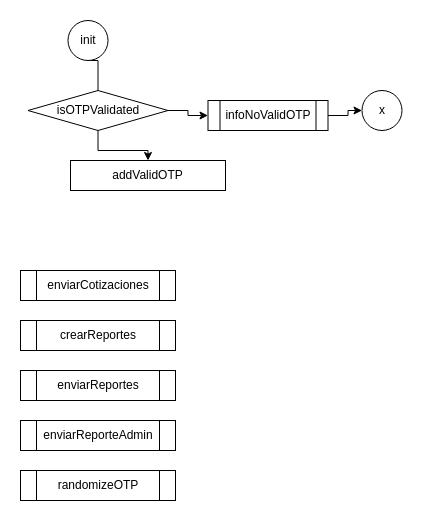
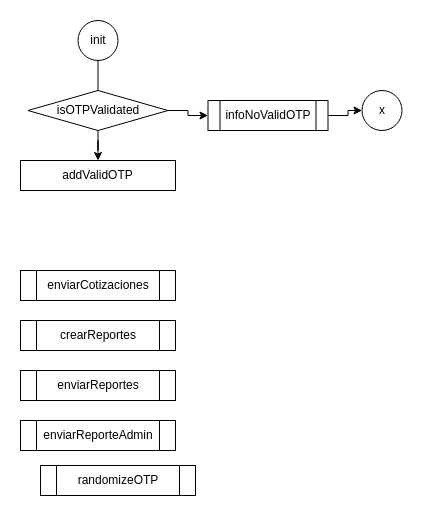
(88, 41) -> (98, 41)
(148, 176) -> (98, 176)
(98, 486) -> (118, 481)
